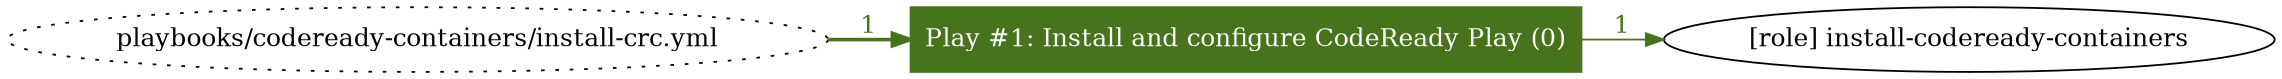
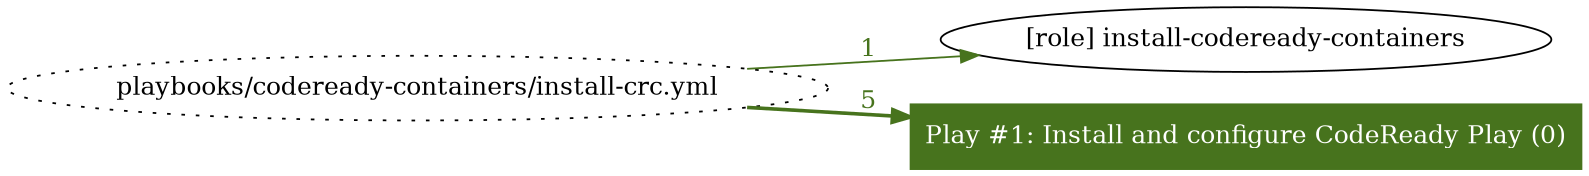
(869, 26) -> (869, 102)
(1614, 40) -> (854, 63)
